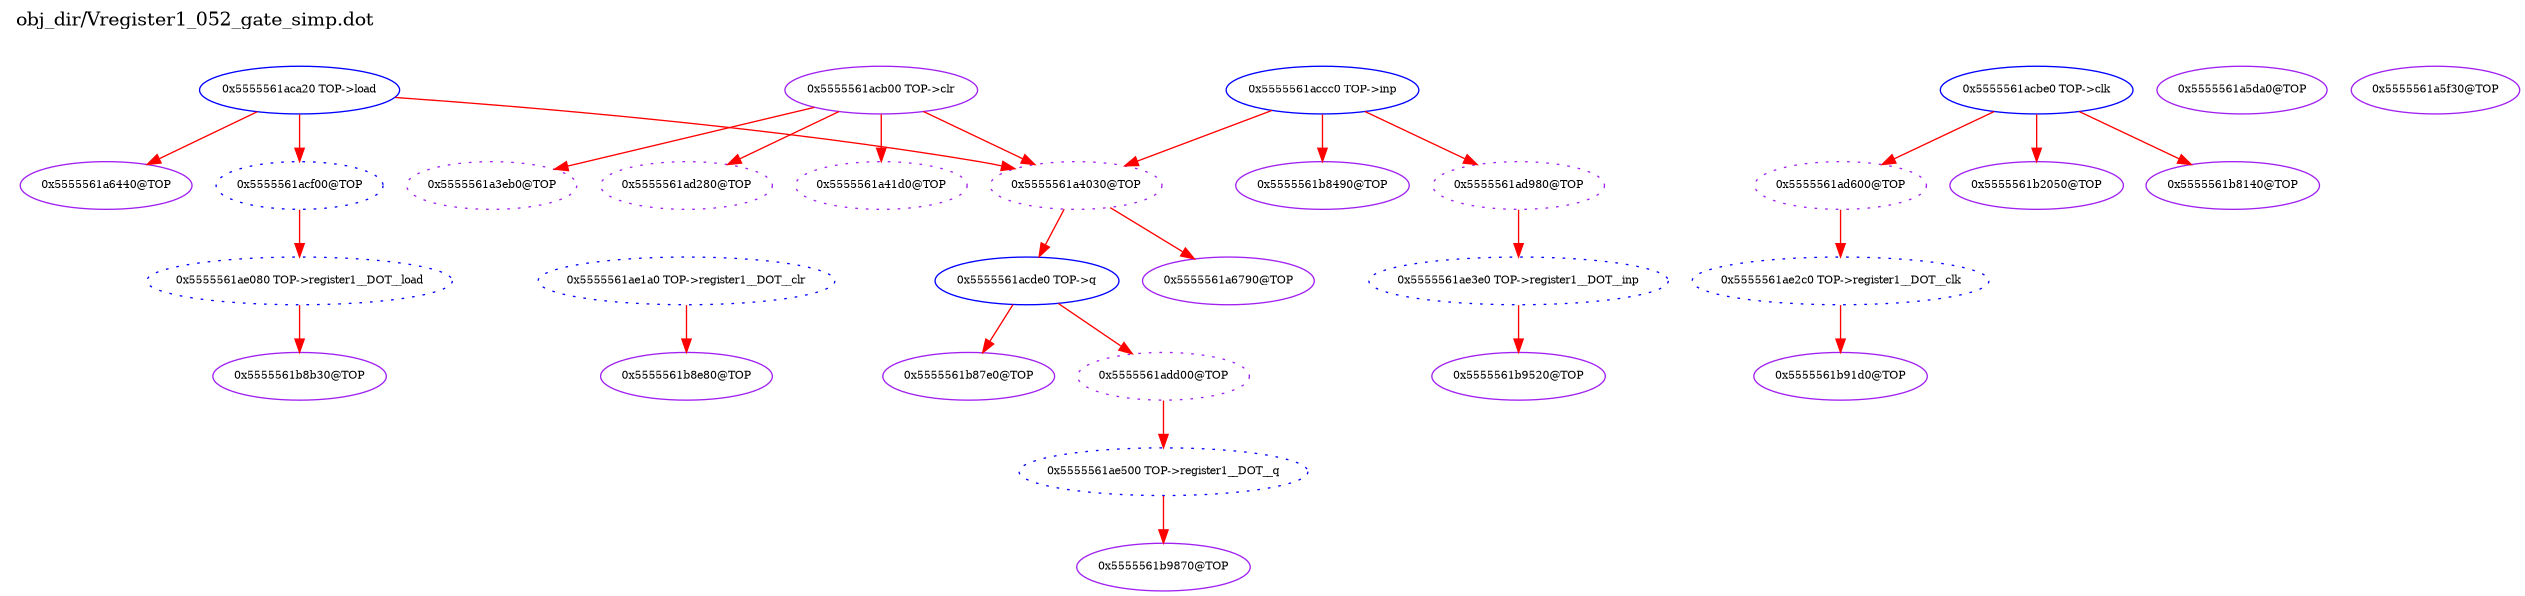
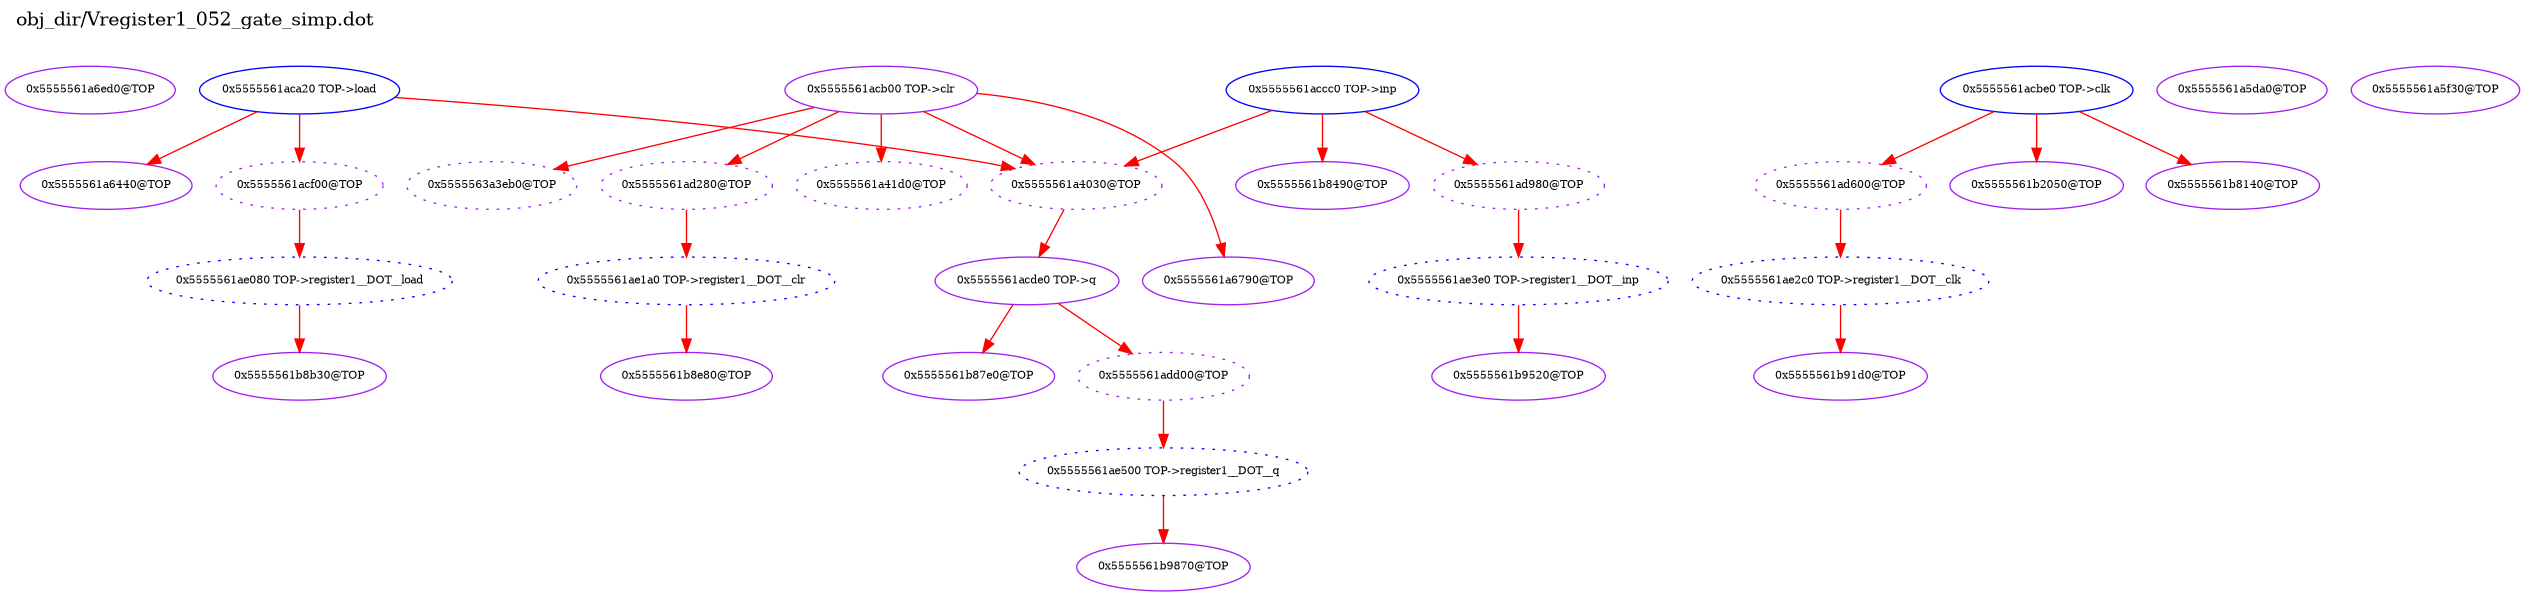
none -> (90, 90)
(300, 186) -> (300, 186)
(492, 186) -> (492, 186)
none -> (686, 227)
(1146, 230) -> (1125, 131)
(1027, 281) -> (1027, 281)
